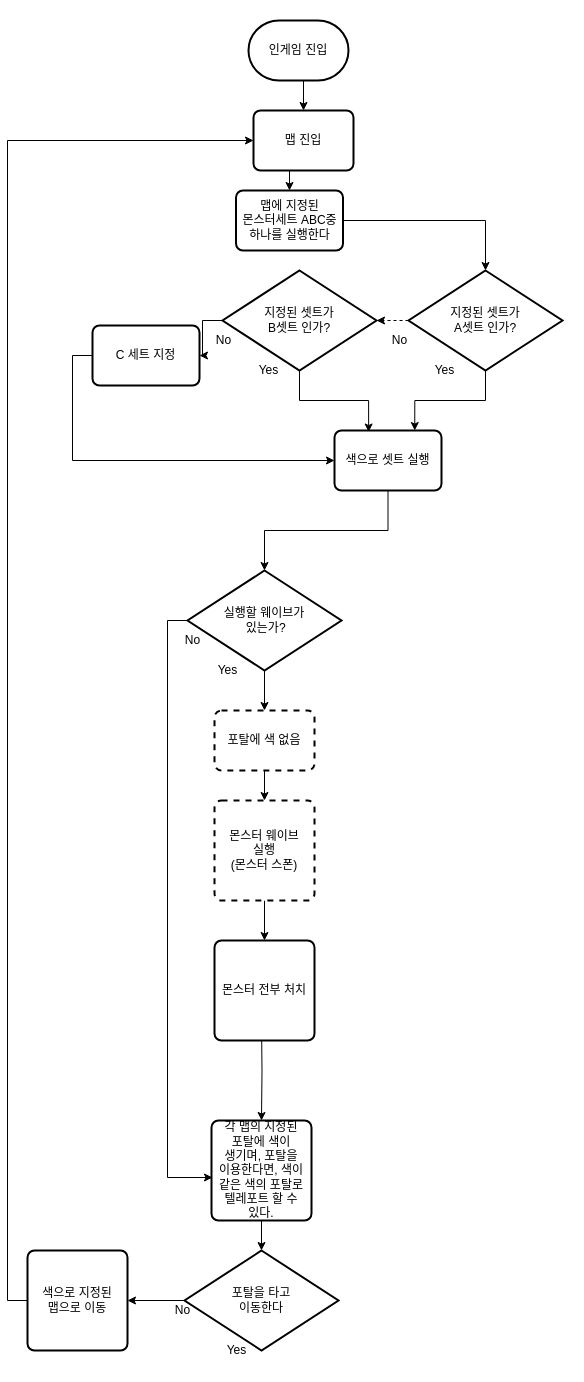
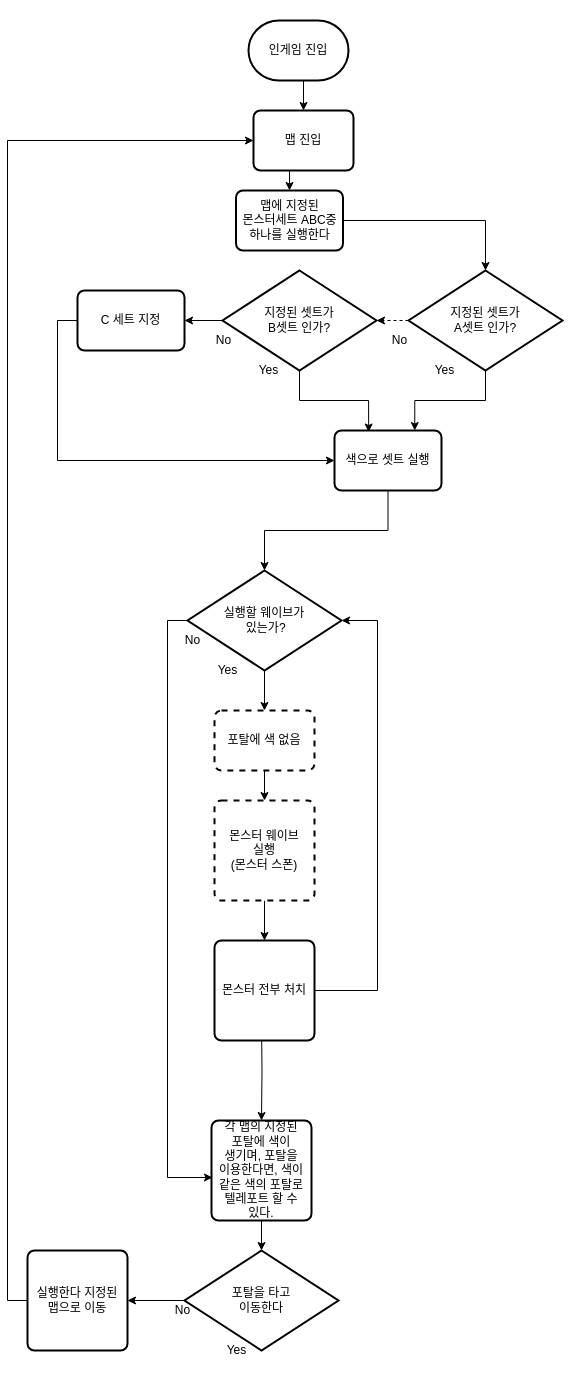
(146, 356) -> (131, 321)
none -> (378, 823)
(78, 1301) -> (78, 1301)
